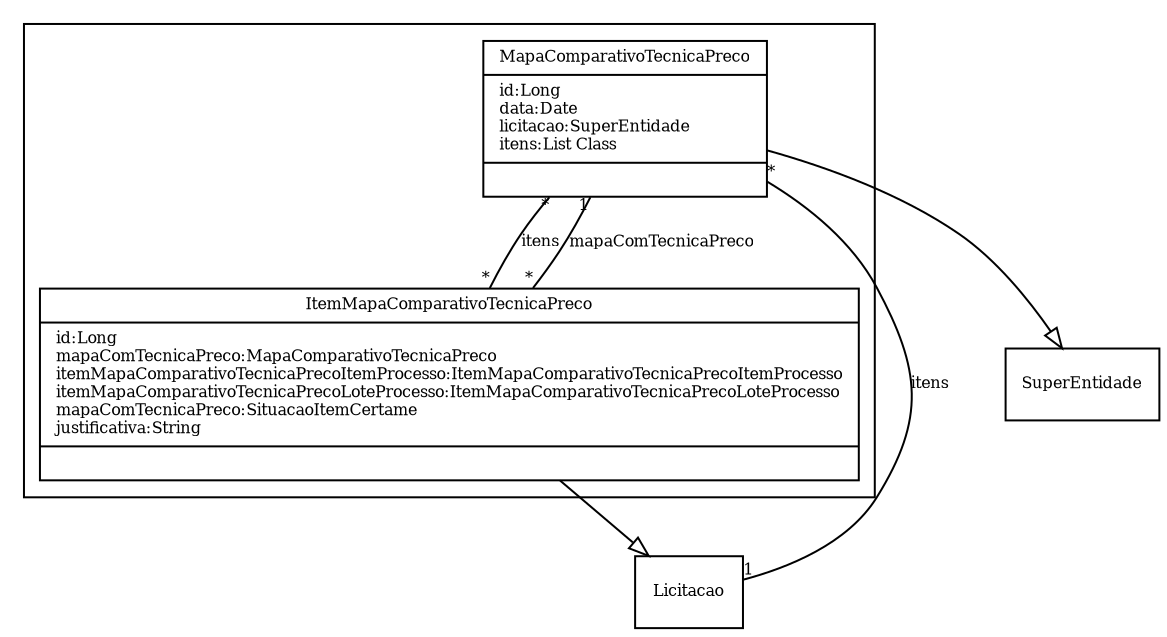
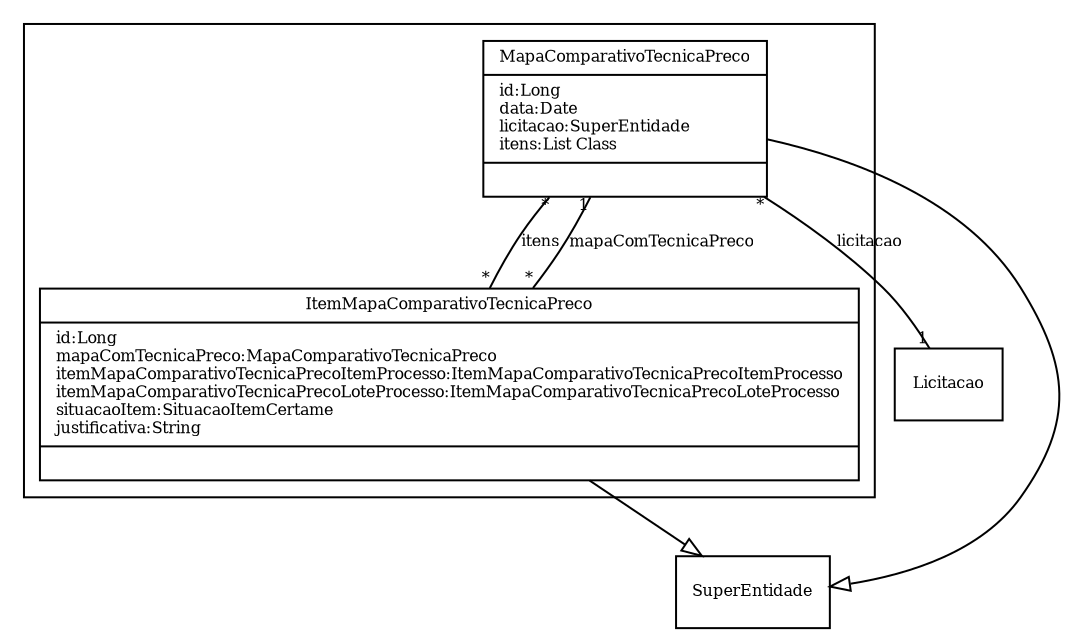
(930, 384) -> (870, 243)
(237, 410) -> (195, 410)
(596, 511) -> (637, 513)
